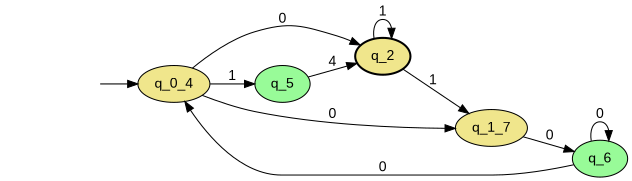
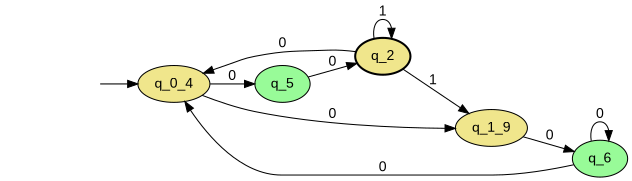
(267, 28) -> (283, 52)
(333, 62) -> (333, 62)
(232, 76) -> (232, 76)
(491, 128) -> (491, 128)
